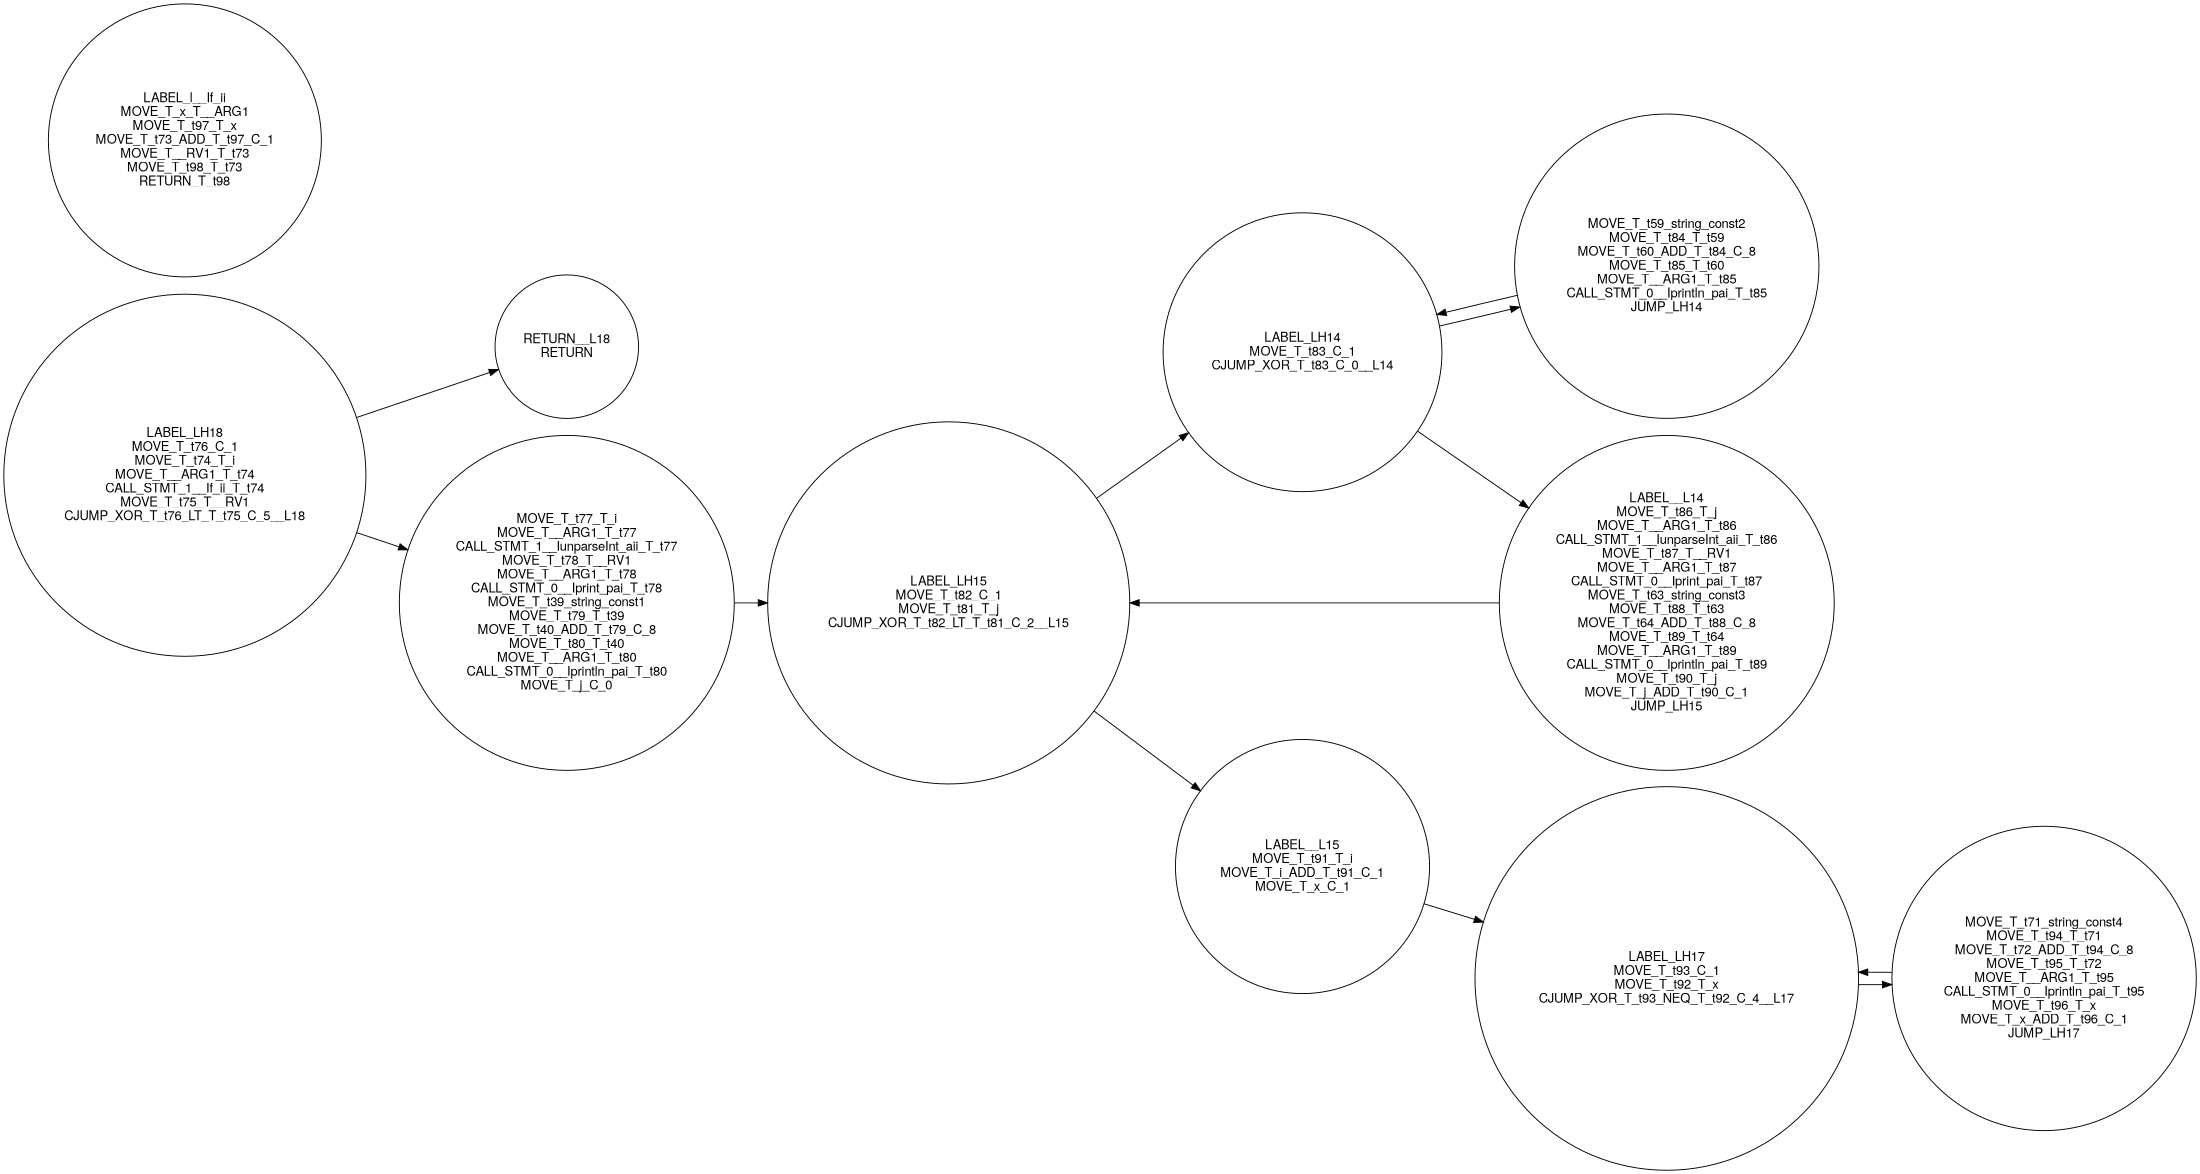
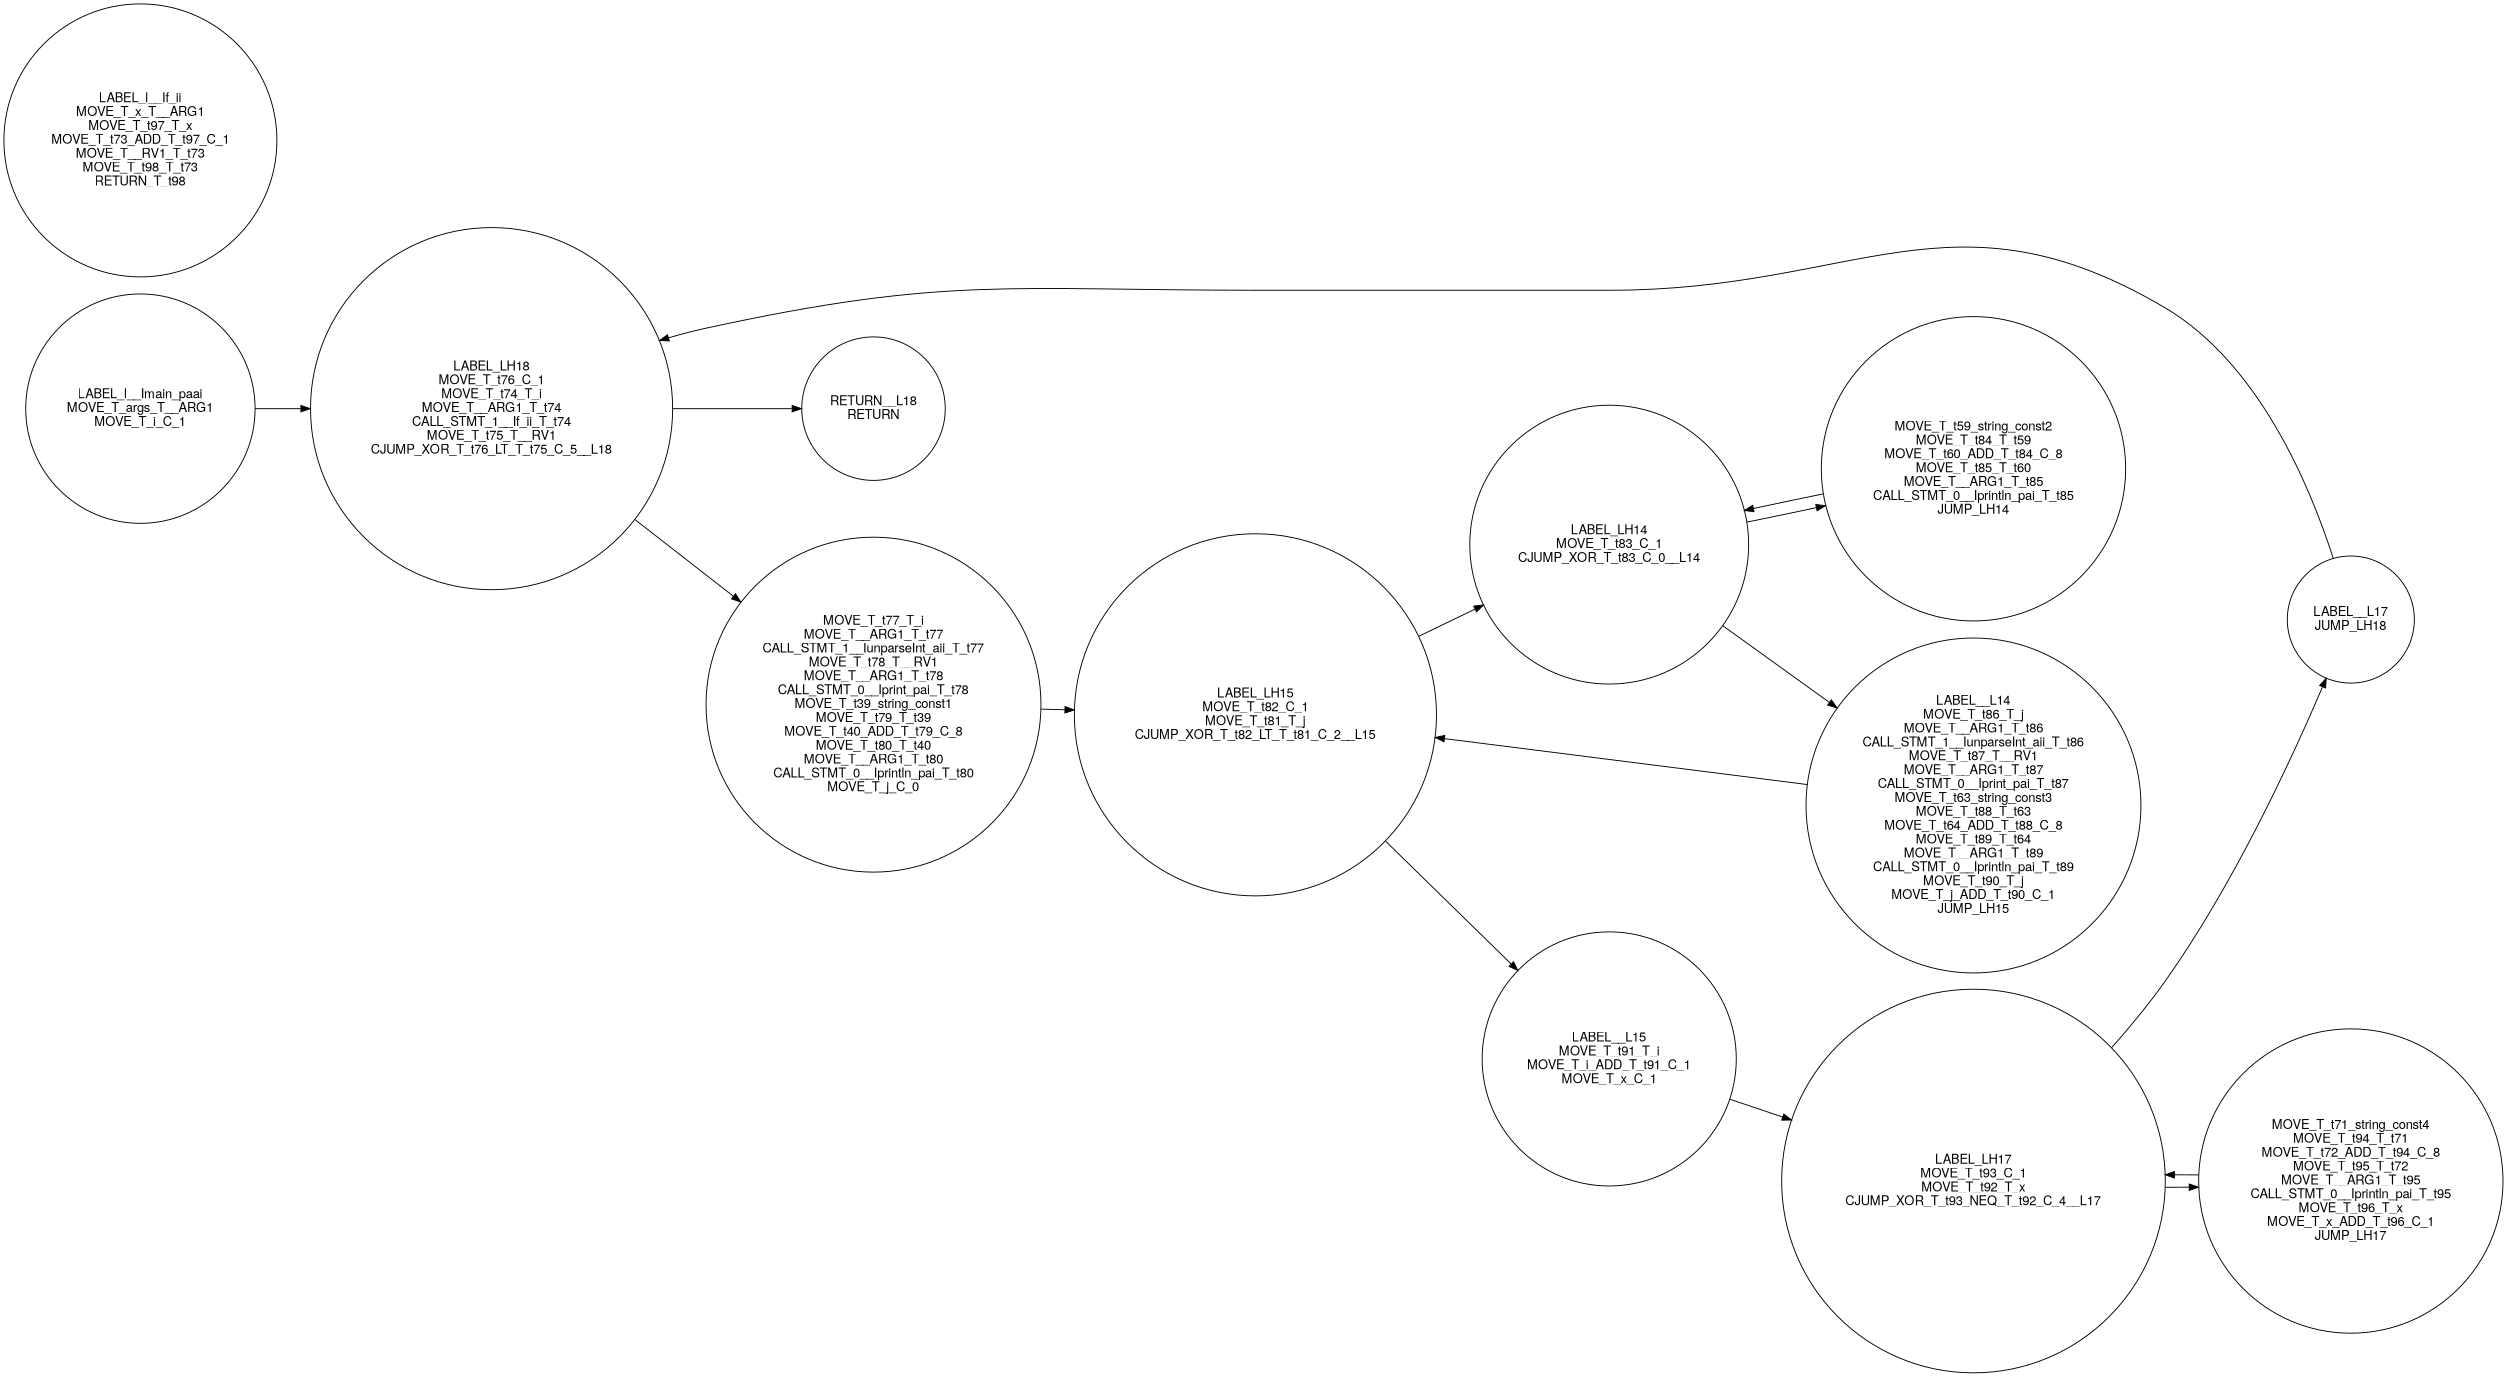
none -> (140, 409)
none -> (2351, 620)
